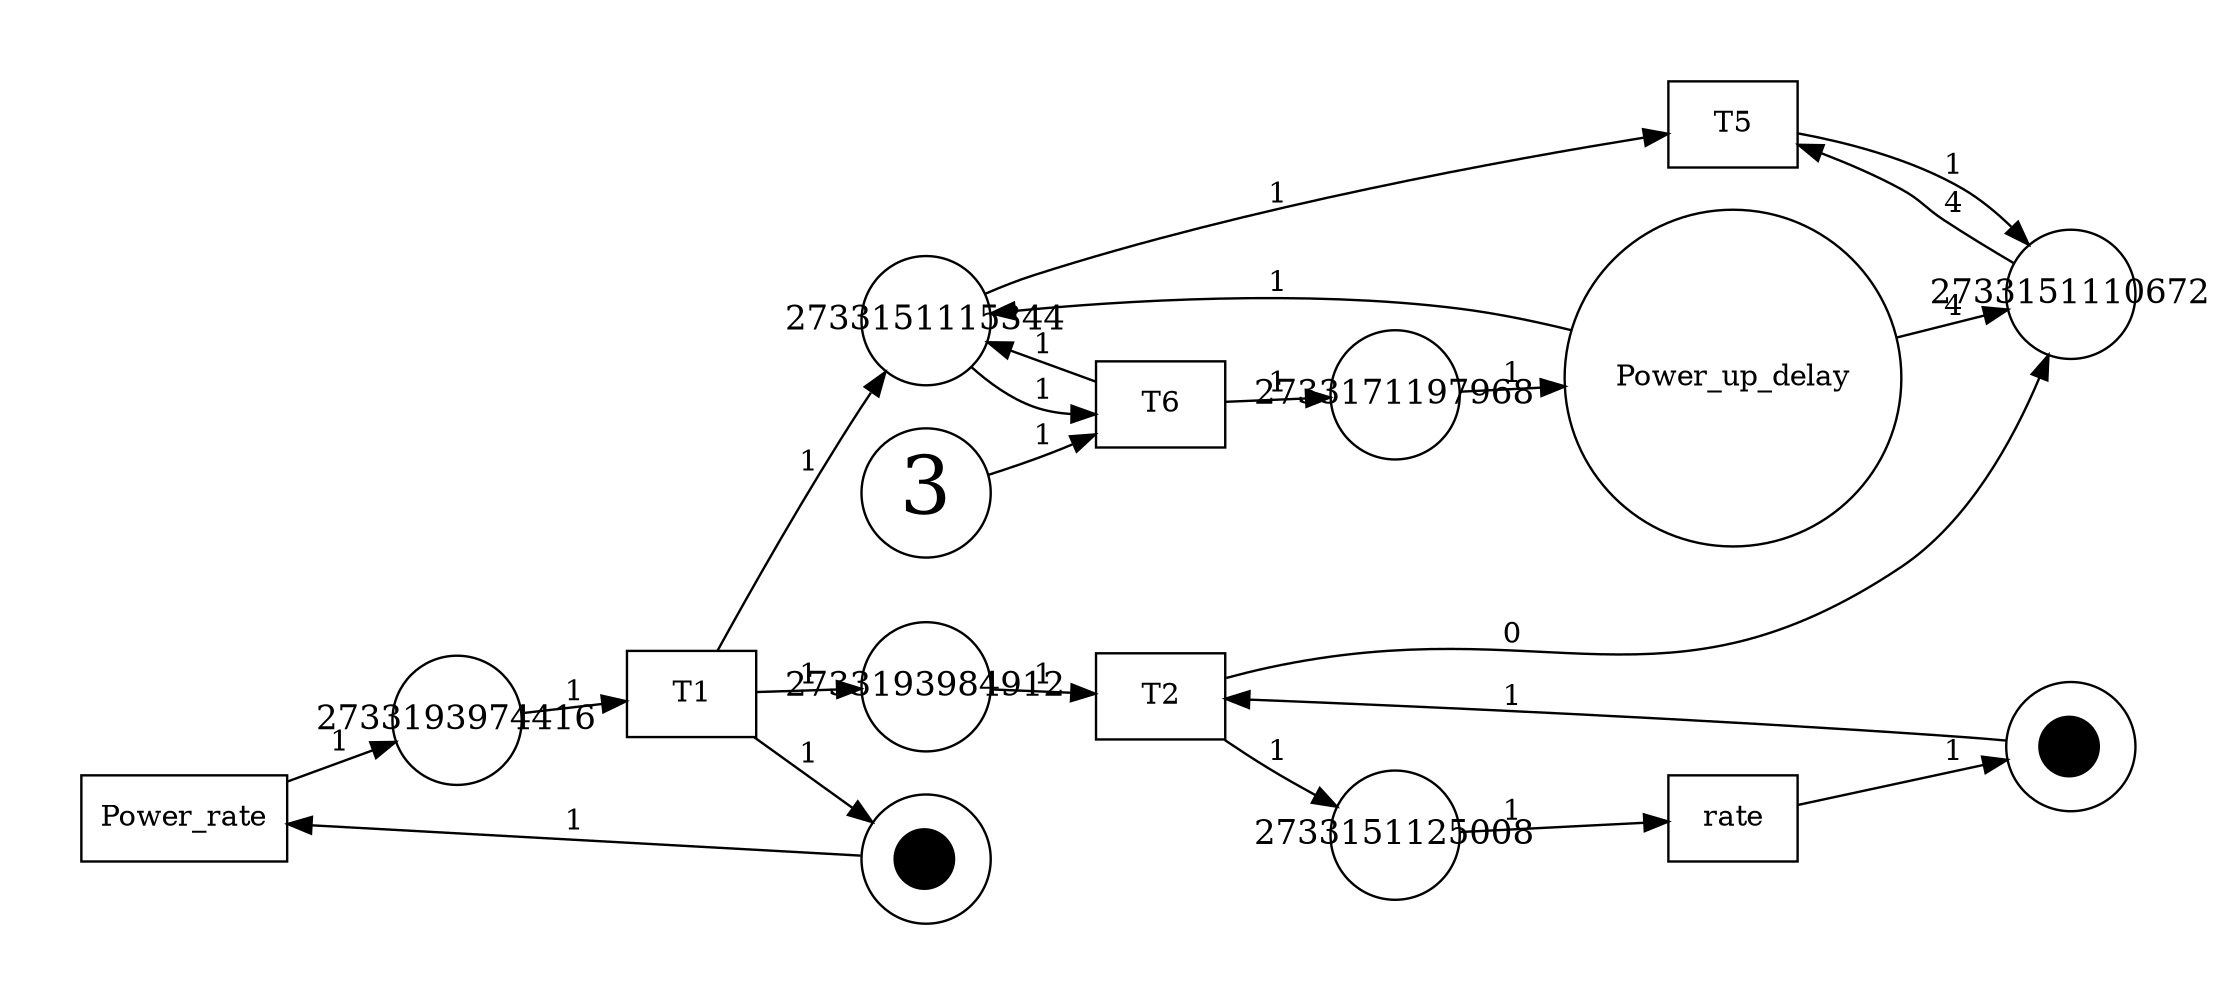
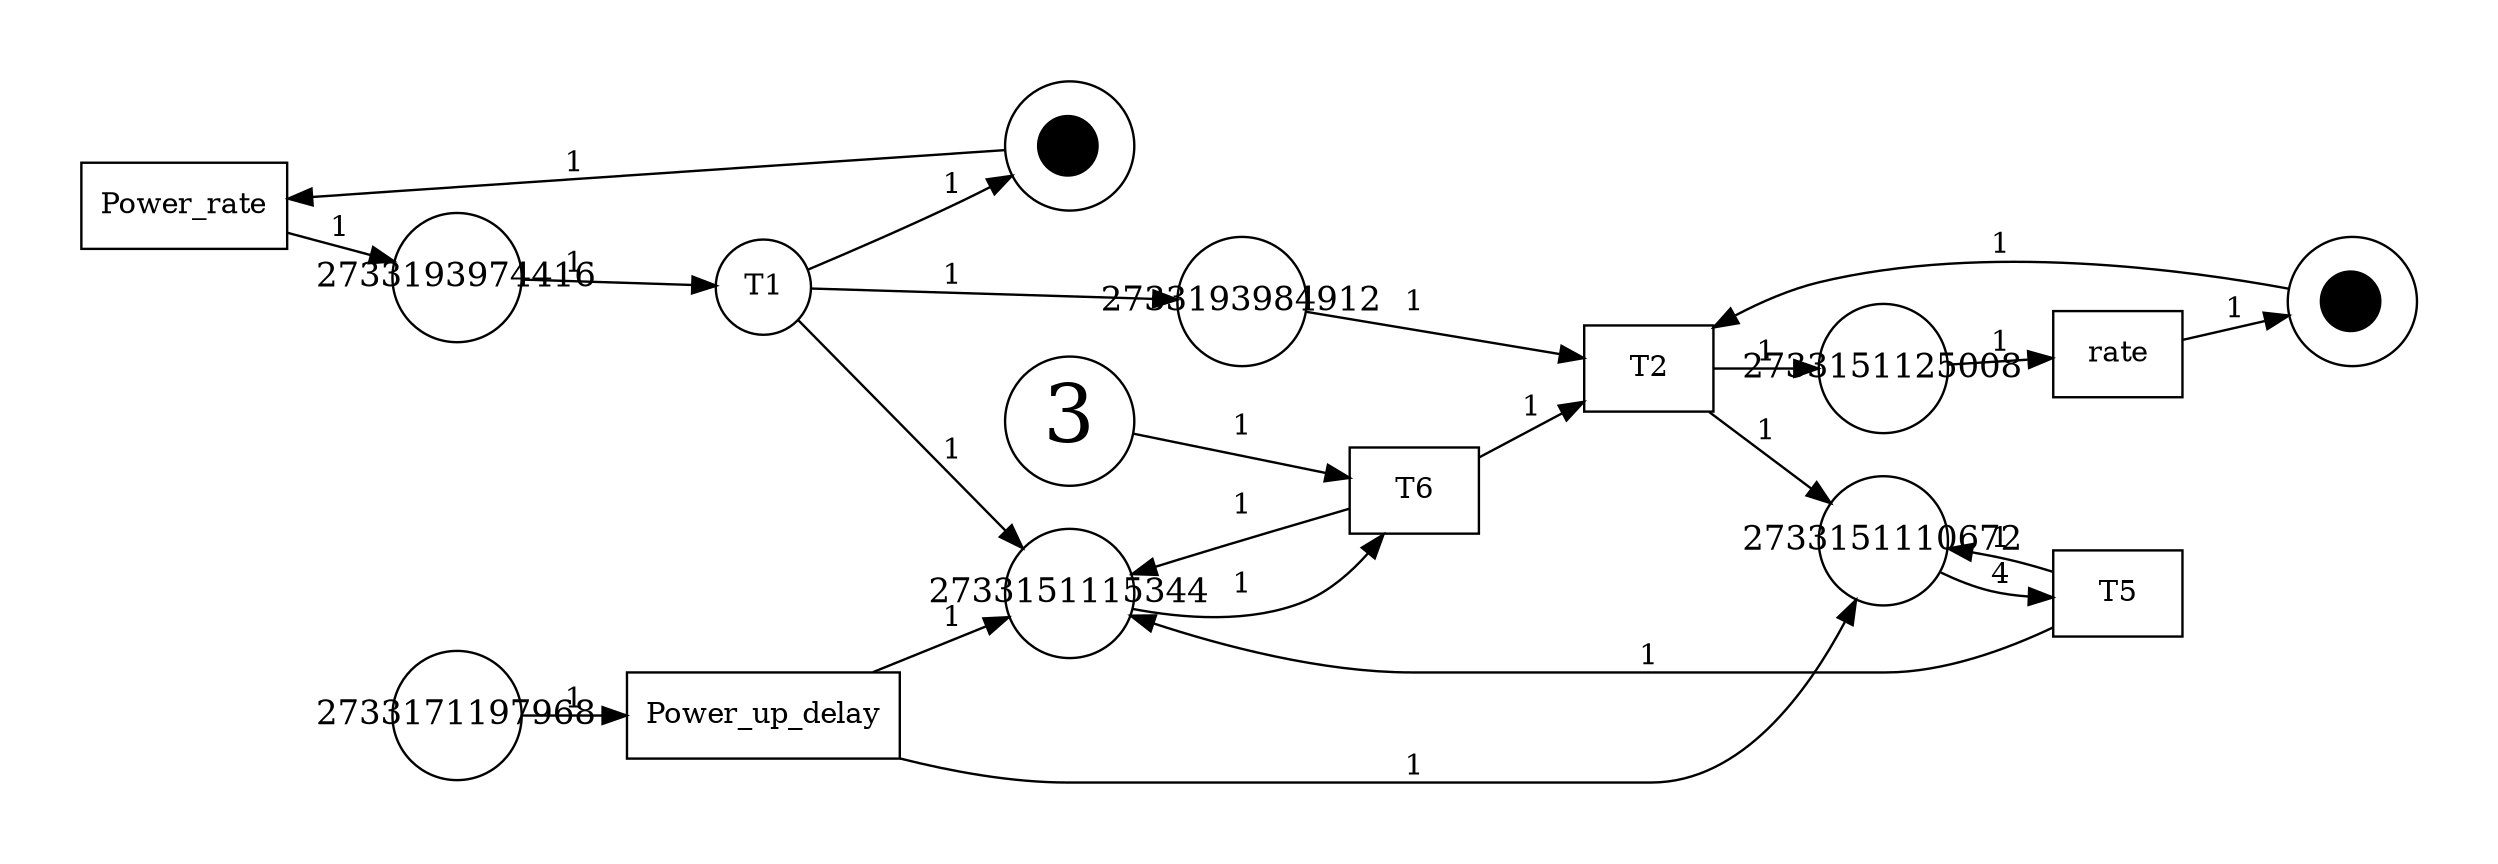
(1311, 201) -> (1604, 672)
(1954, 308) -> (1414, 767)
(1733, 378) -> (763, 716)
(1266, 400) -> (1521, 435)
(1512, 635) -> (1766, 432)
(692, 694) -> (763, 287)
